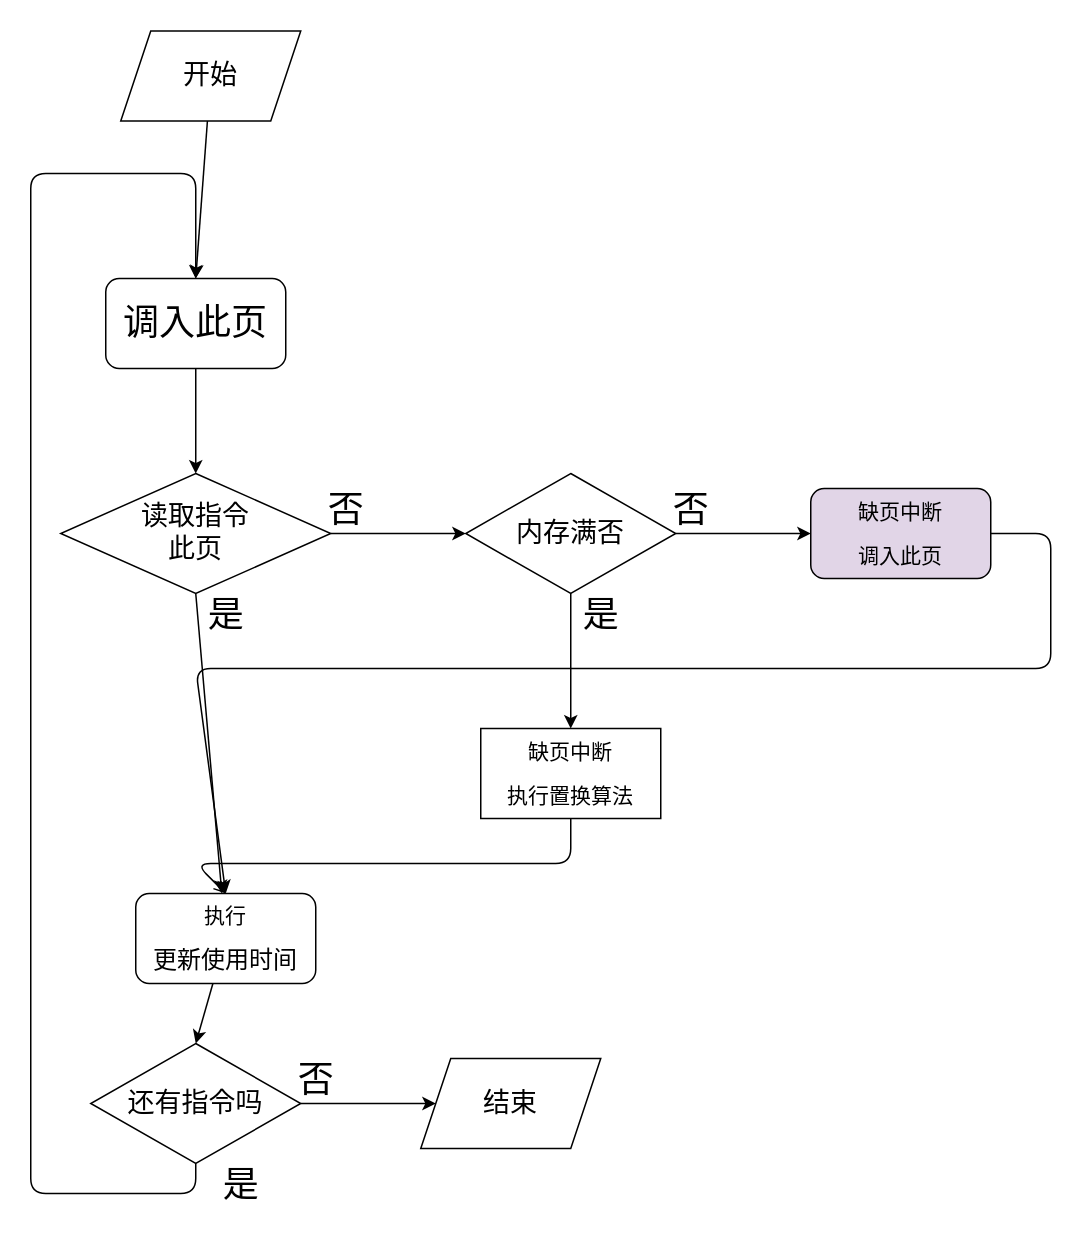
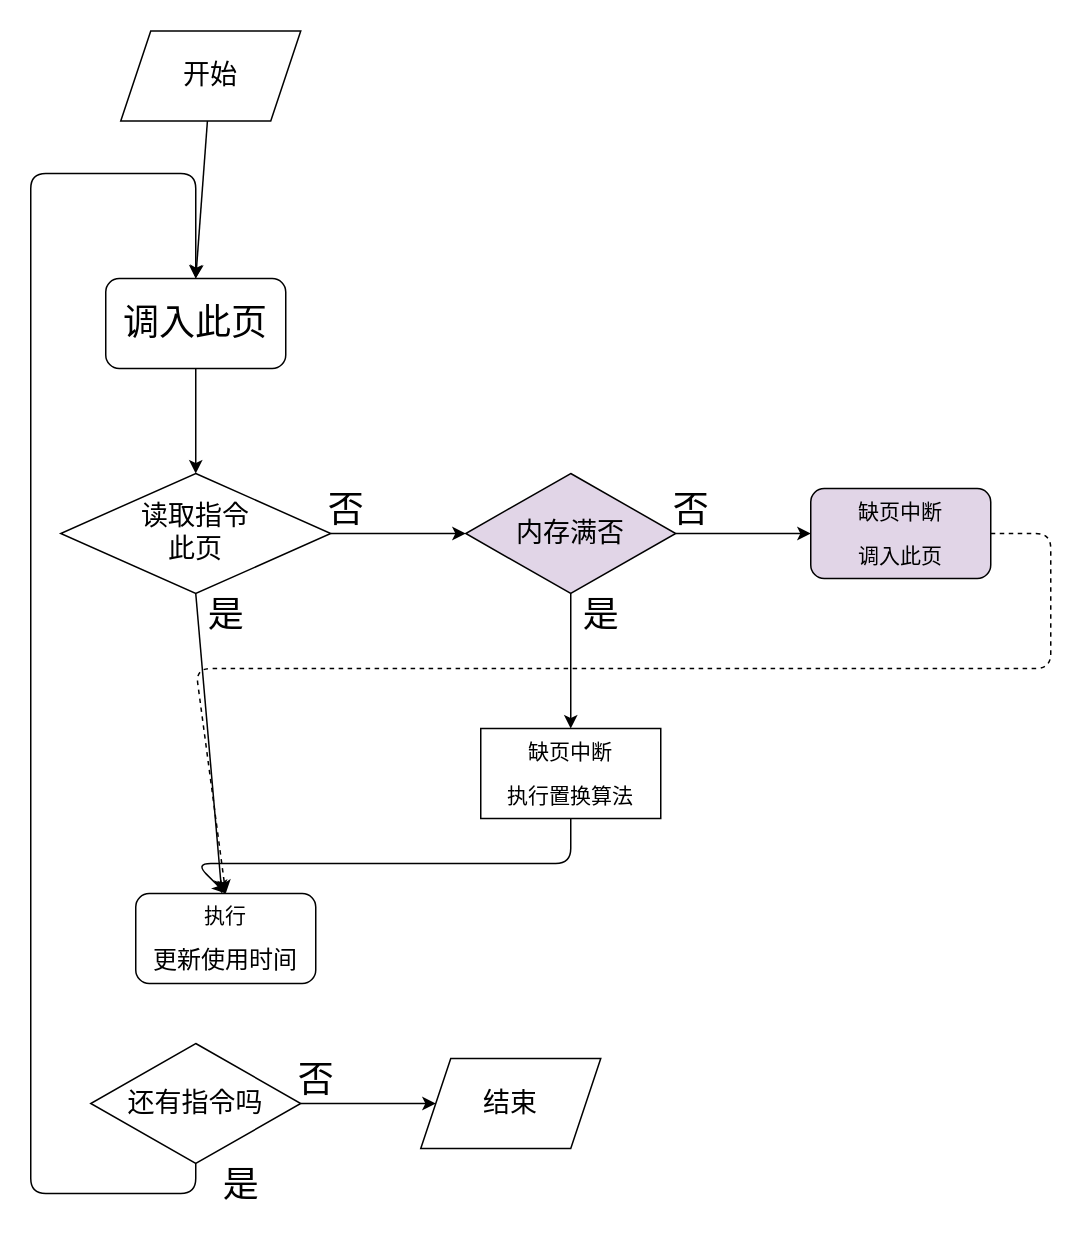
(571, 533) -> (571, 533)
(665, 668) -> (665, 668)
(218, 886) -> (218, 886)
(206, 1009) -> none
